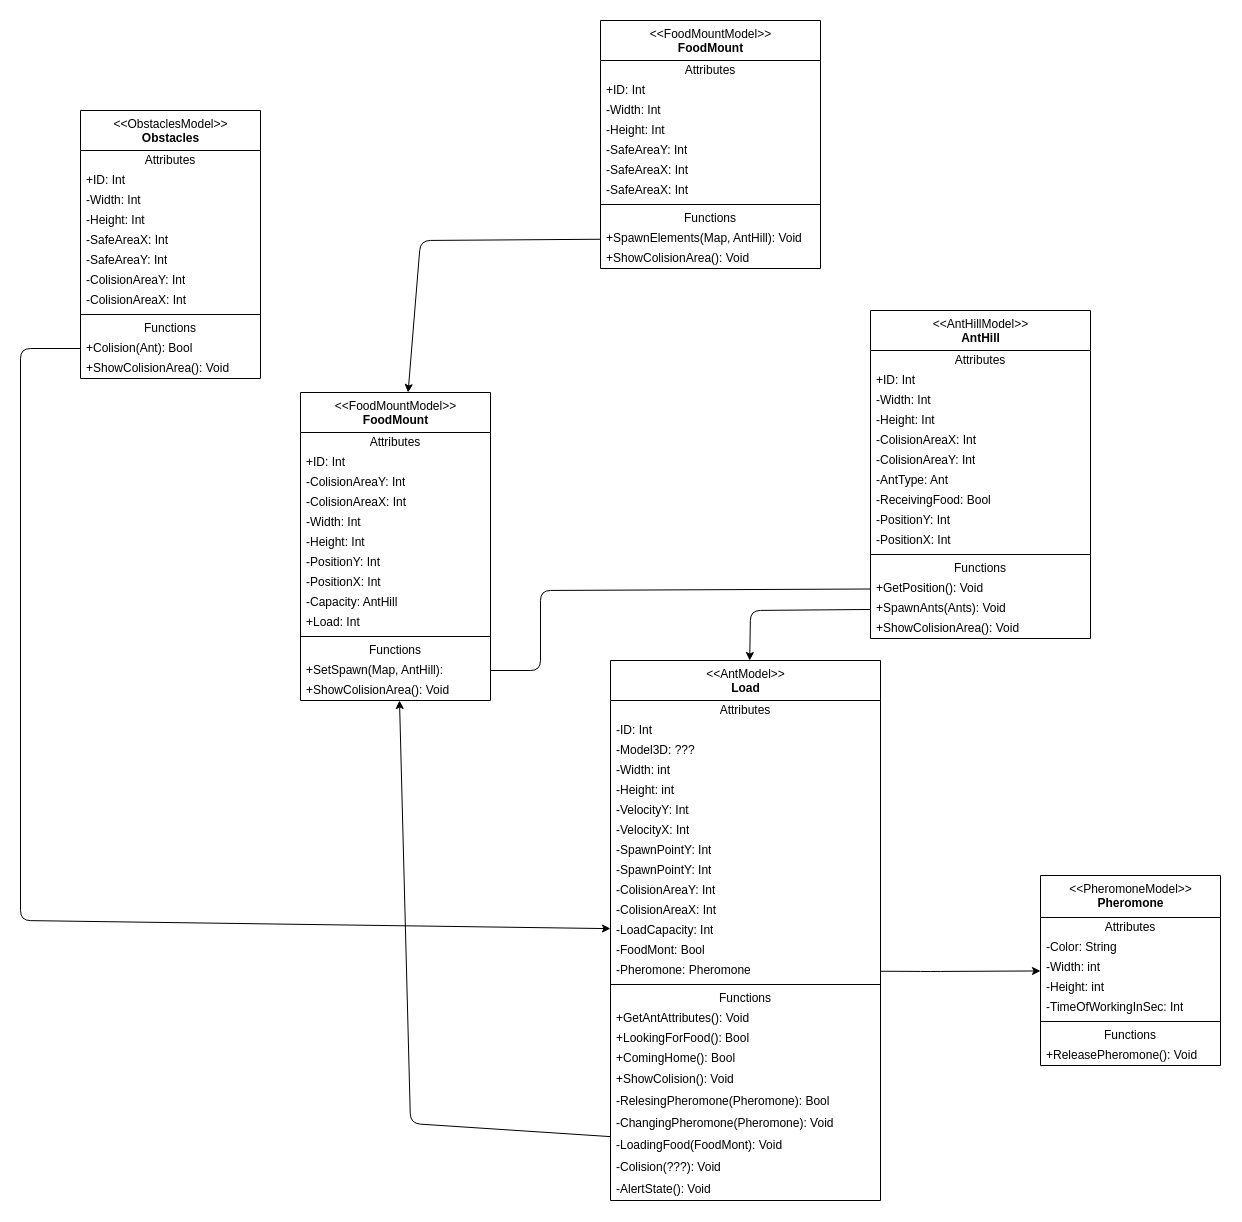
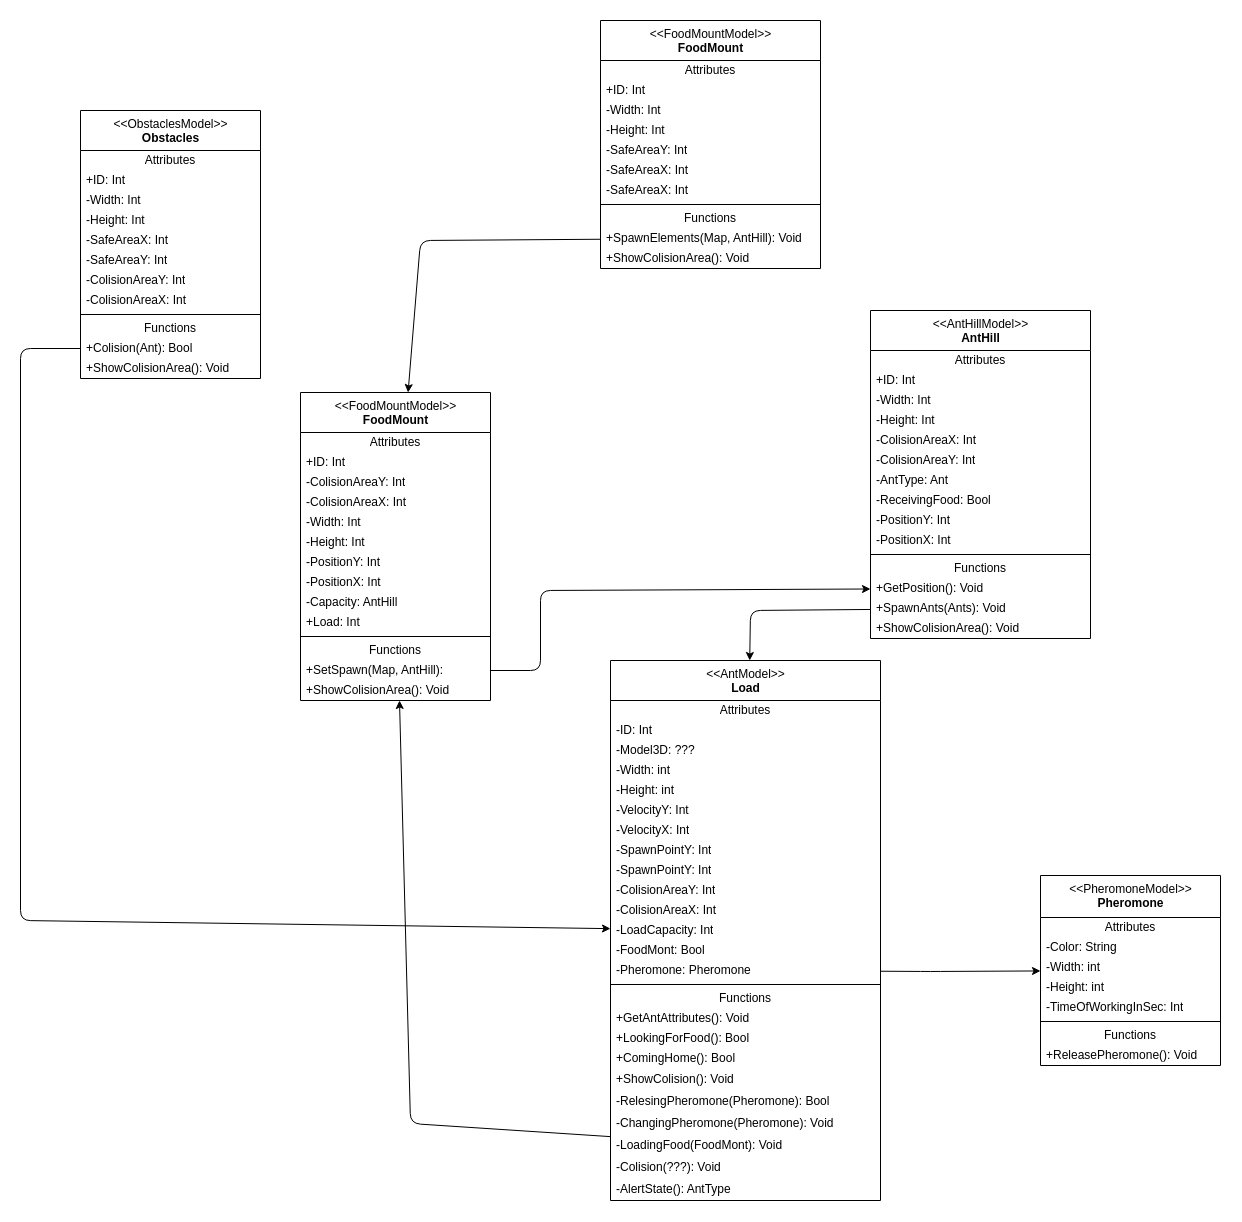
(864, 589) -> (862, 589)
(674, 1190) -> (686, 1190)
